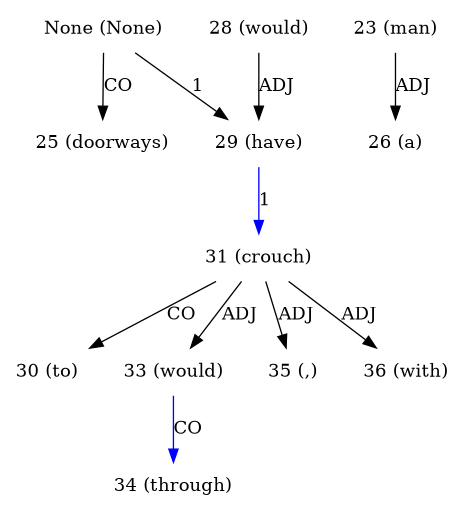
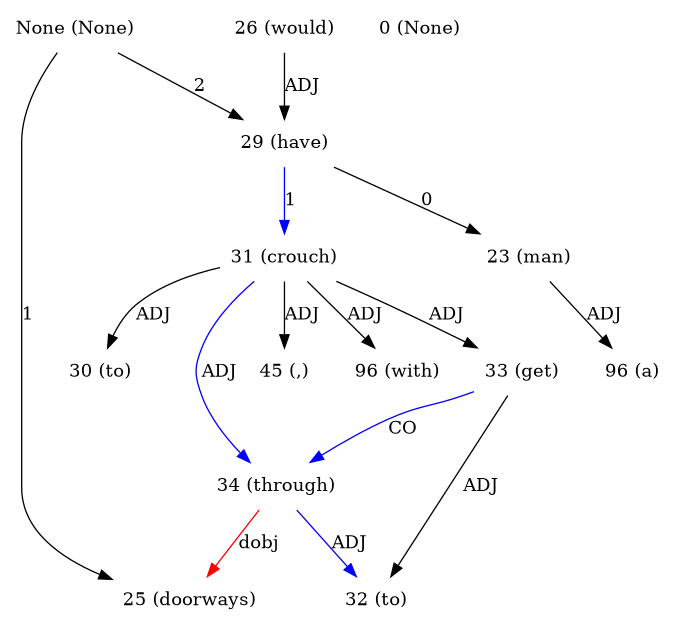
(259, 29) -> (284, 29)
none -> (420, 29)
(118, 86) -> (28, 315)
(198, 86) -> (200, 86)
(395, 143) -> (633, 372)
none -> (401, 198)
(181, 315) -> (154, 315)
none -> (197, 364)
(173, 372) -> (522, 372)
(293, 372) -> (284, 372)
(406, 372) -> (397, 372)
none -> (237, 538)
none -> (376, 600)
